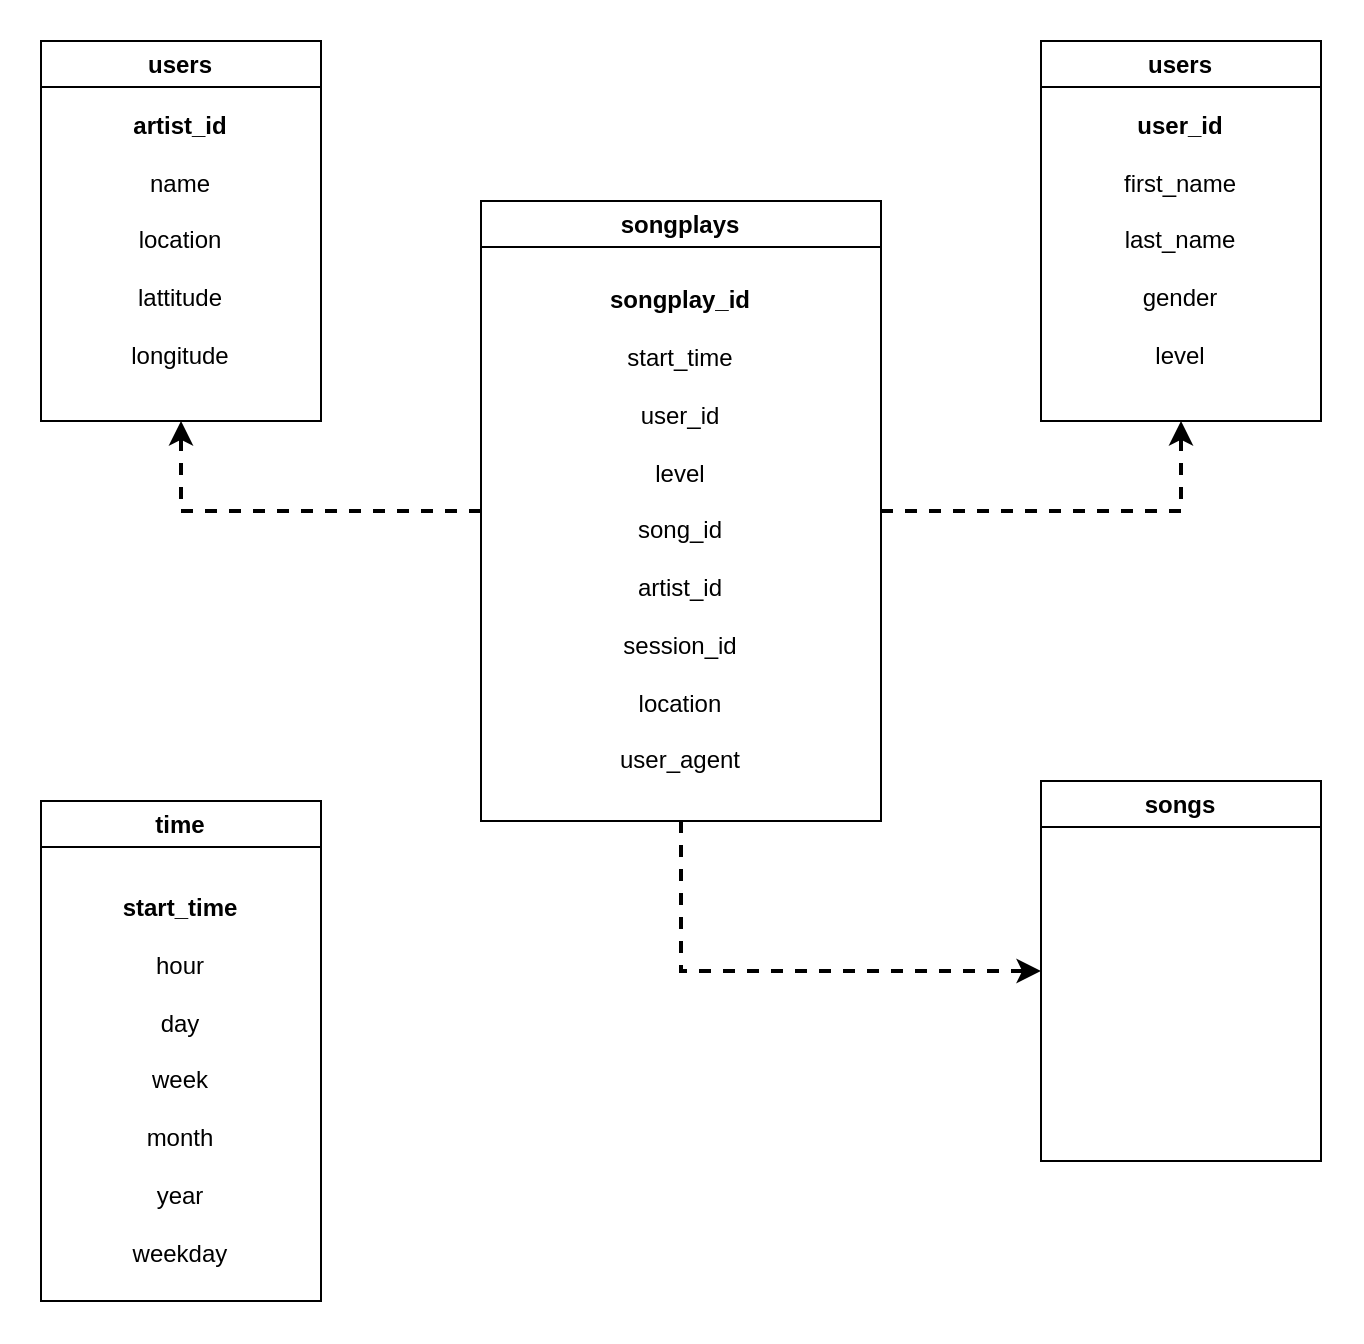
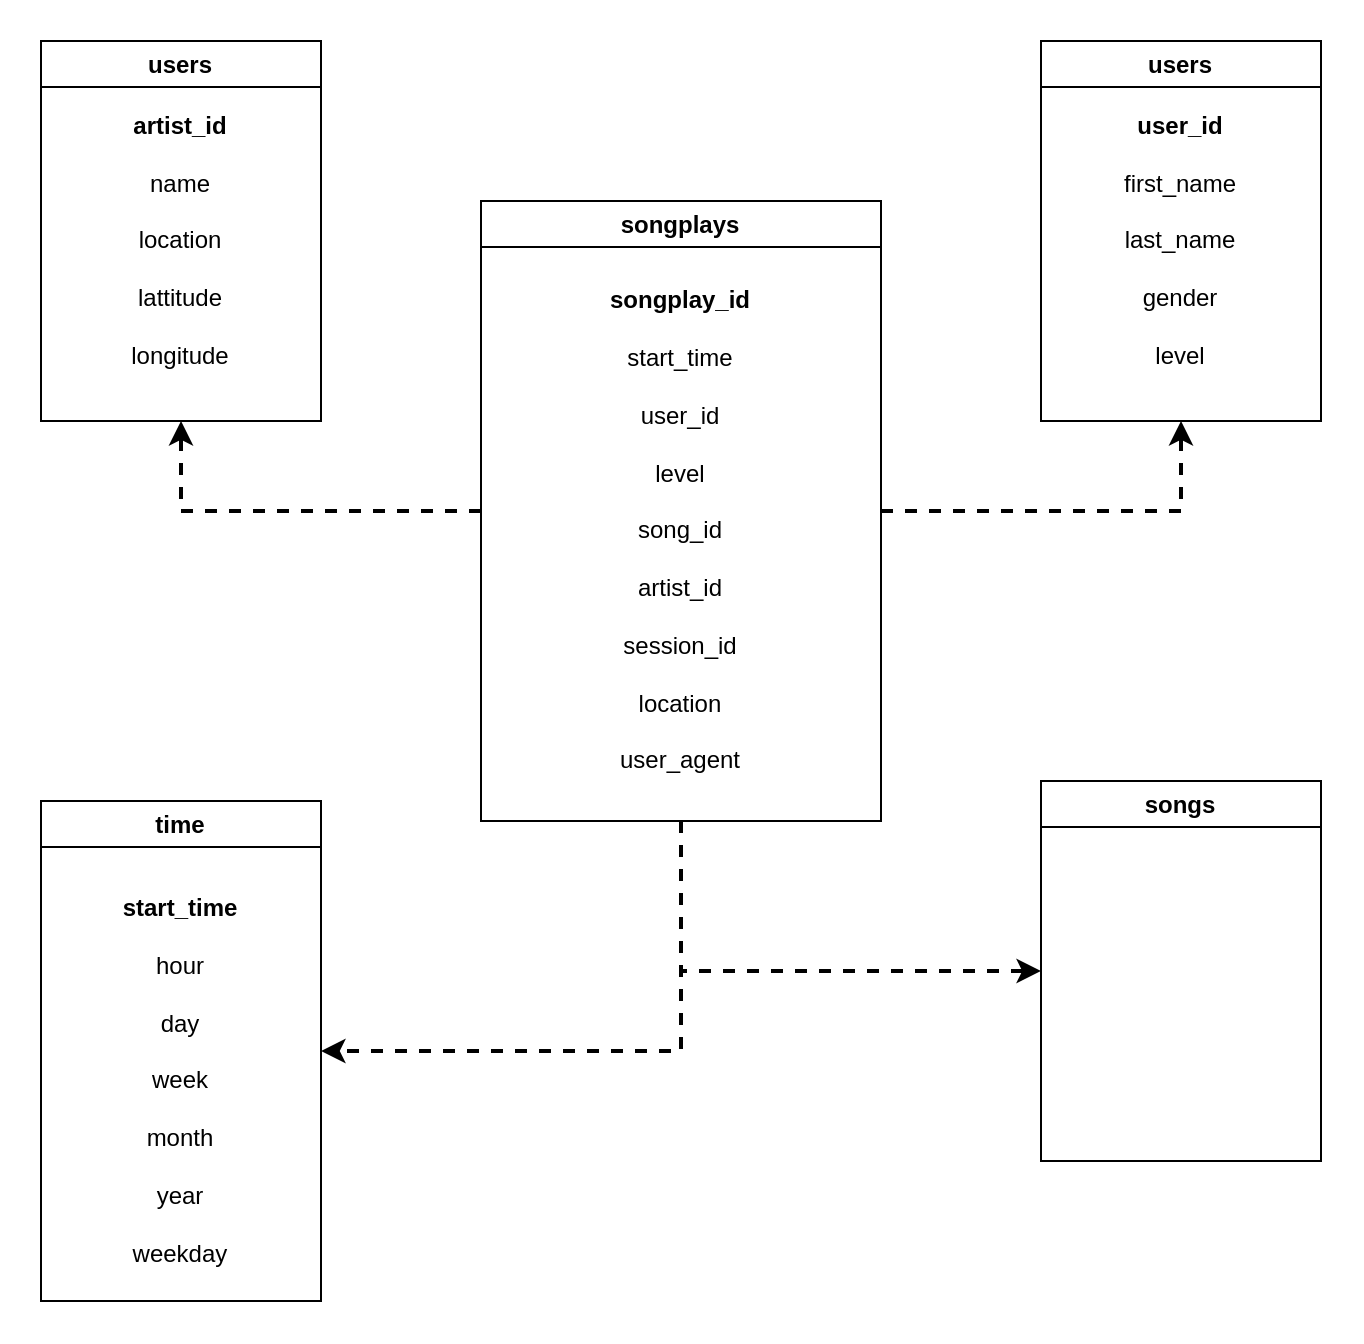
none -> (348, 1051)
